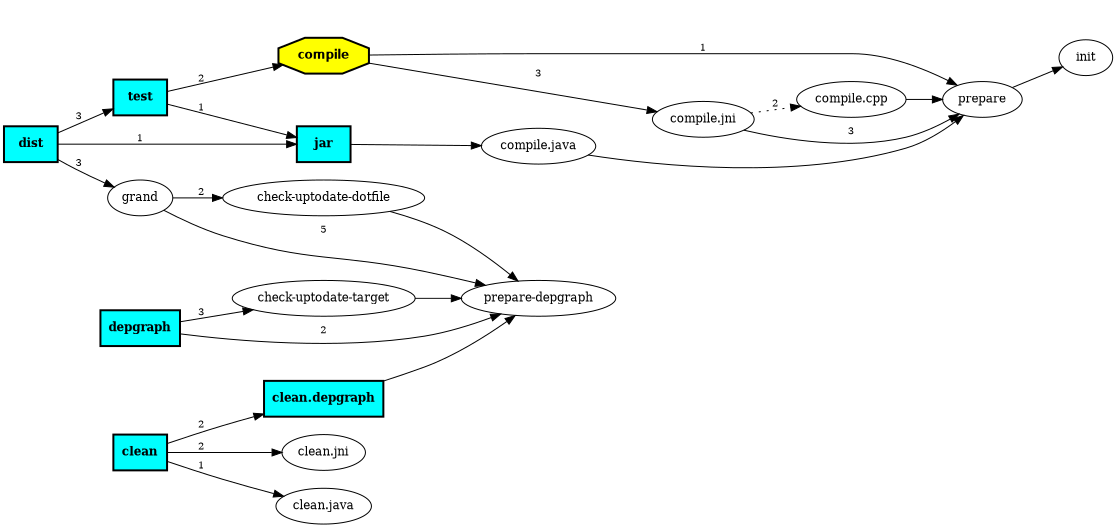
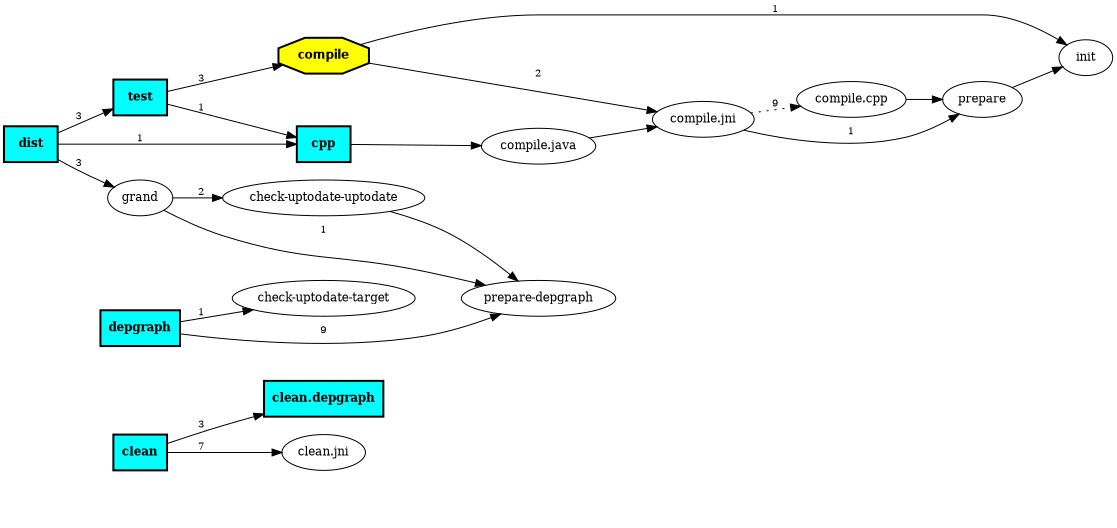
(661, 54) -> (710, 15)
(539, 74) -> (539, 74)
(201, 79) -> (201, 79)
(775, 104) -> (775, 104)
(851, 132) -> (851, 132)
(324, 144) -> (324, 144)
(776, 167) -> (618, 133)
(324, 198) -> (324, 198)
(324, 230) -> (324, 230)
(433, 298) -> none
(201, 313) -> (201, 313)
(324, 331) -> (324, 331)
(448, 357) -> none
(201, 425) -> (201, 425)
(201, 447) -> (201, 447)
(324, 506) -> none
